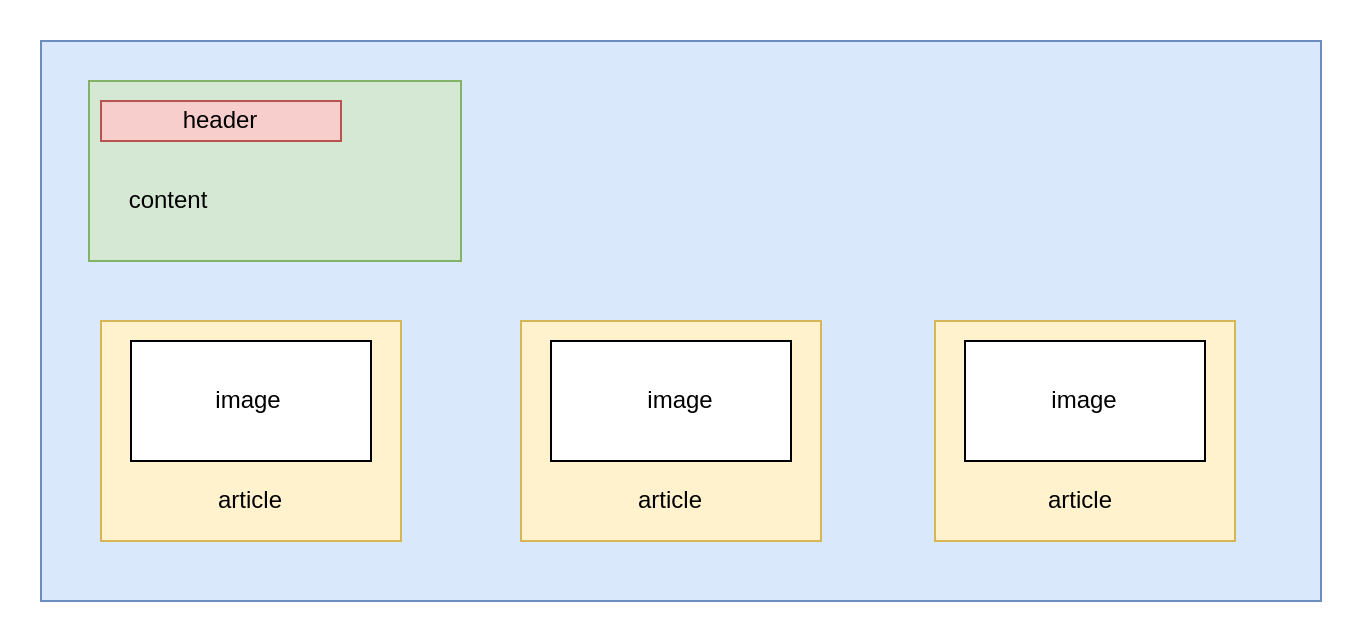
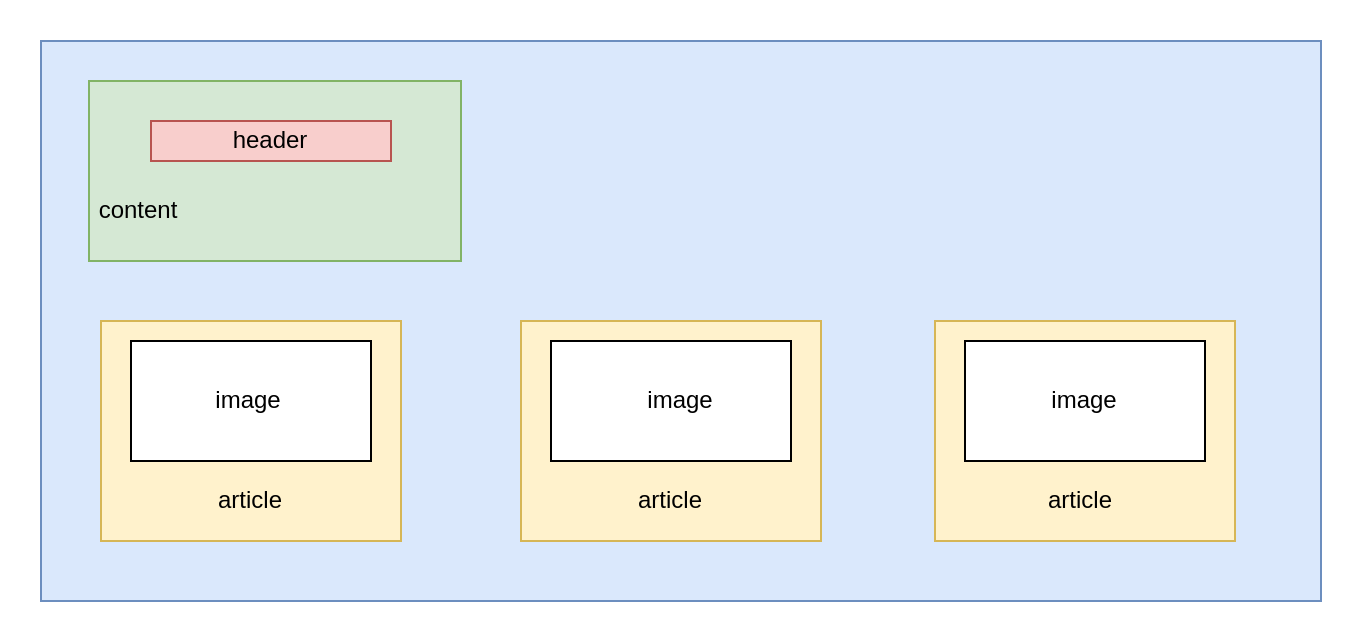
(221, 121) -> (271, 141)
(169, 201) -> (139, 211)
